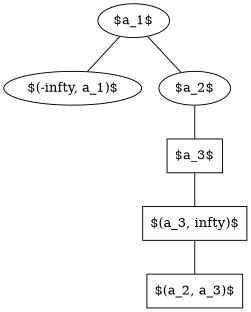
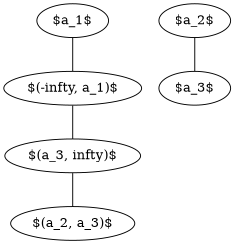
(164, 54) -> none
(195, 156) -> (195, 88)
(195, 190) -> (73, 122)
(195, 223) -> (73, 156)
(195, 291) -> (73, 223)
